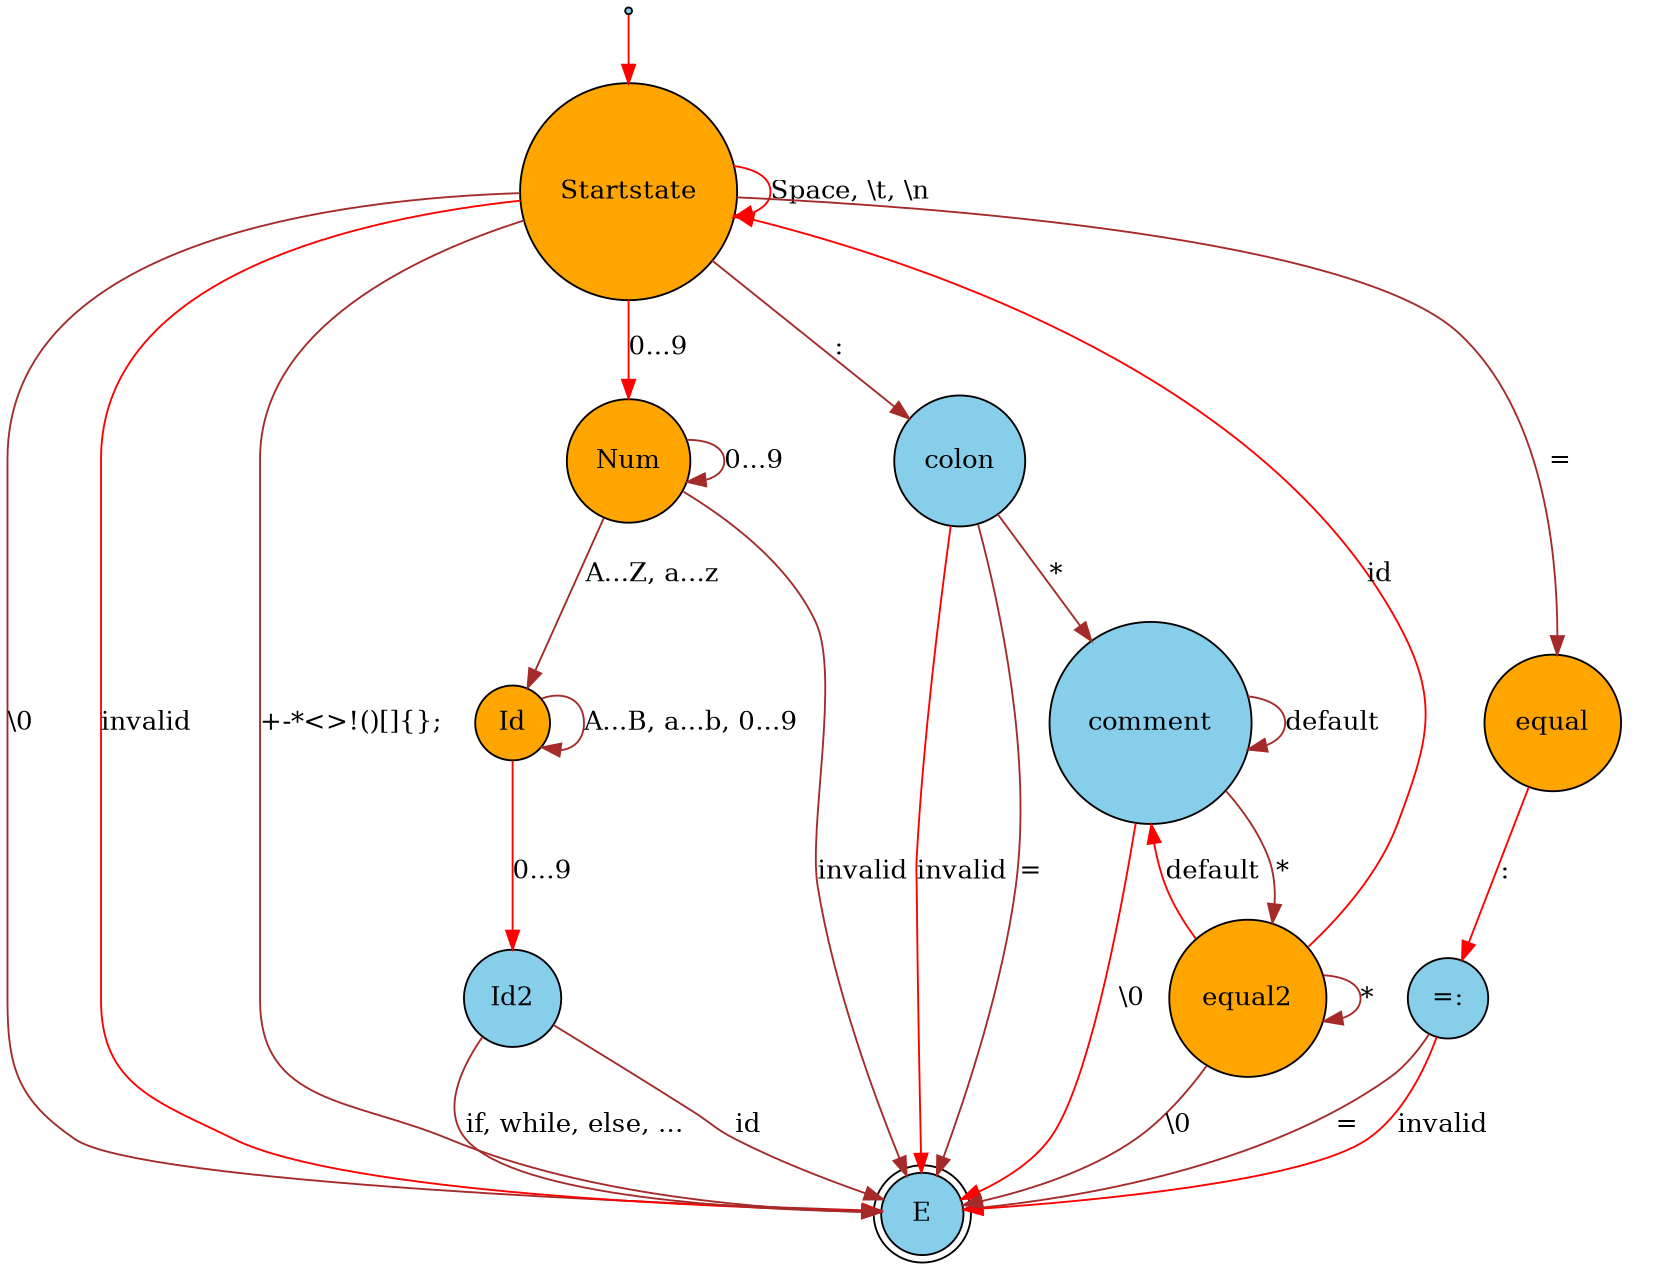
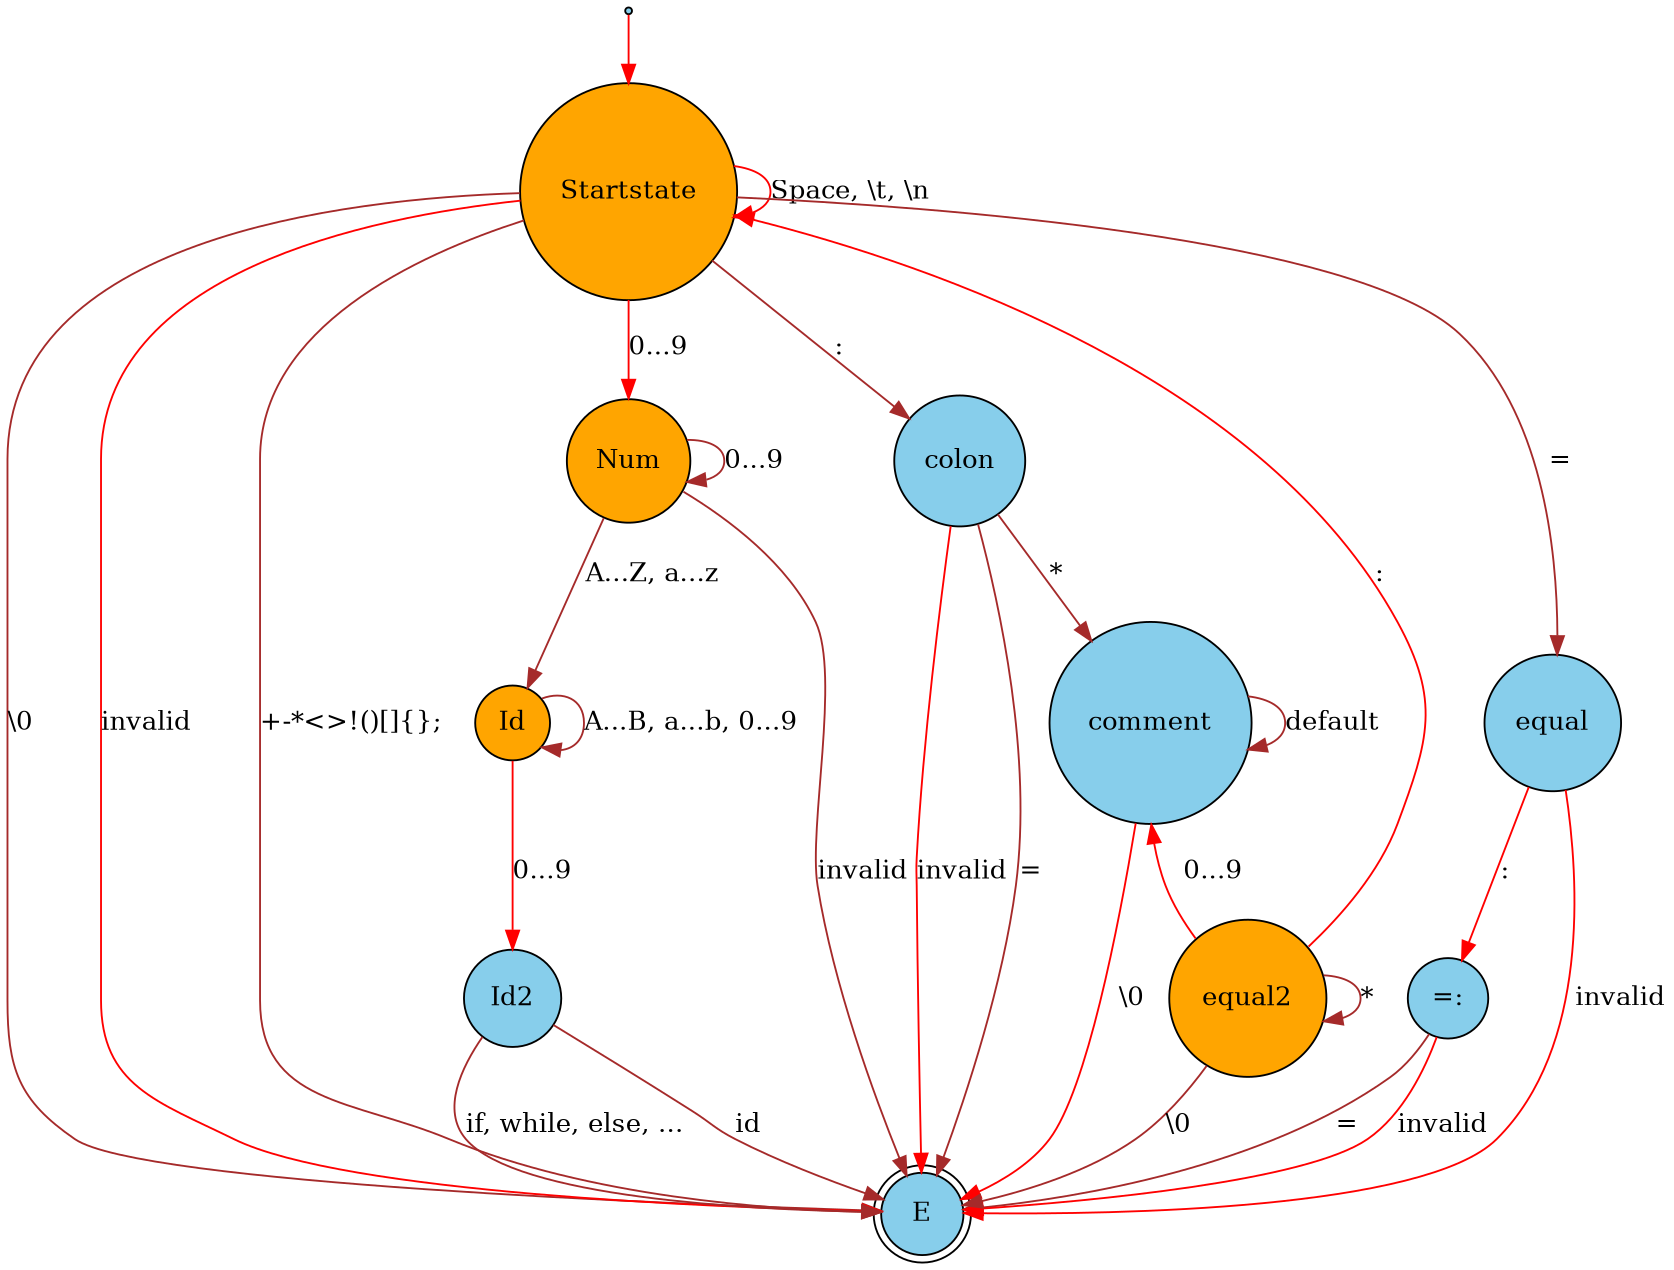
(1380, 574) -> (1380, 574)
(1553, 723) -> (1553, 723)
(1262, 843) -> none
(1213, 872) -> (1213, 872)
none -> (1427, 1174)
